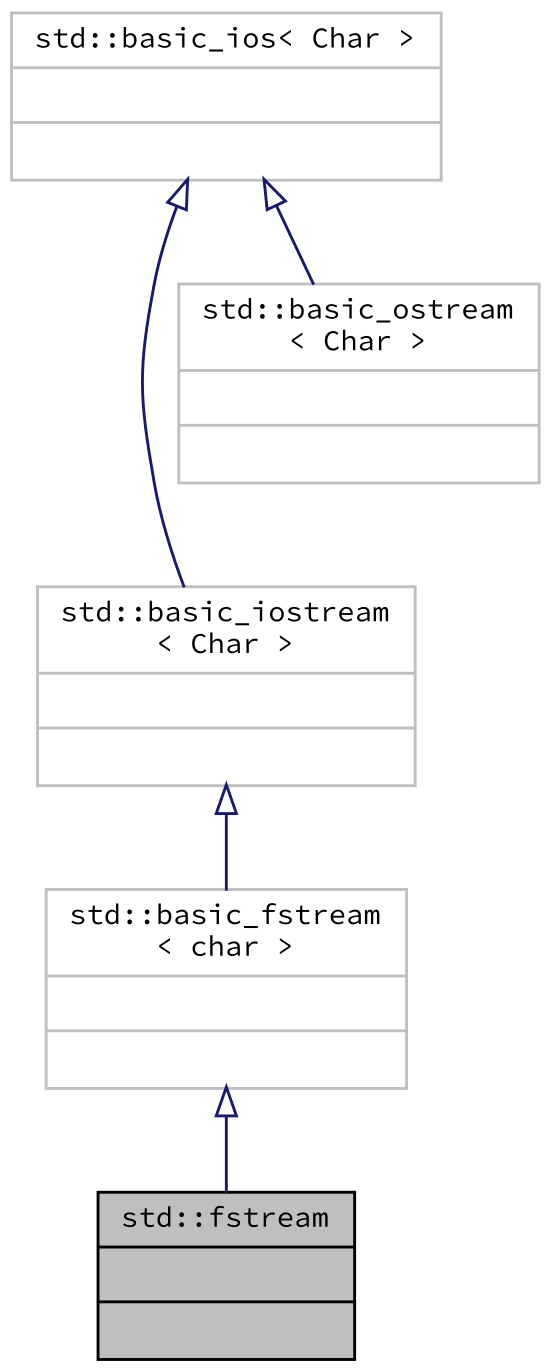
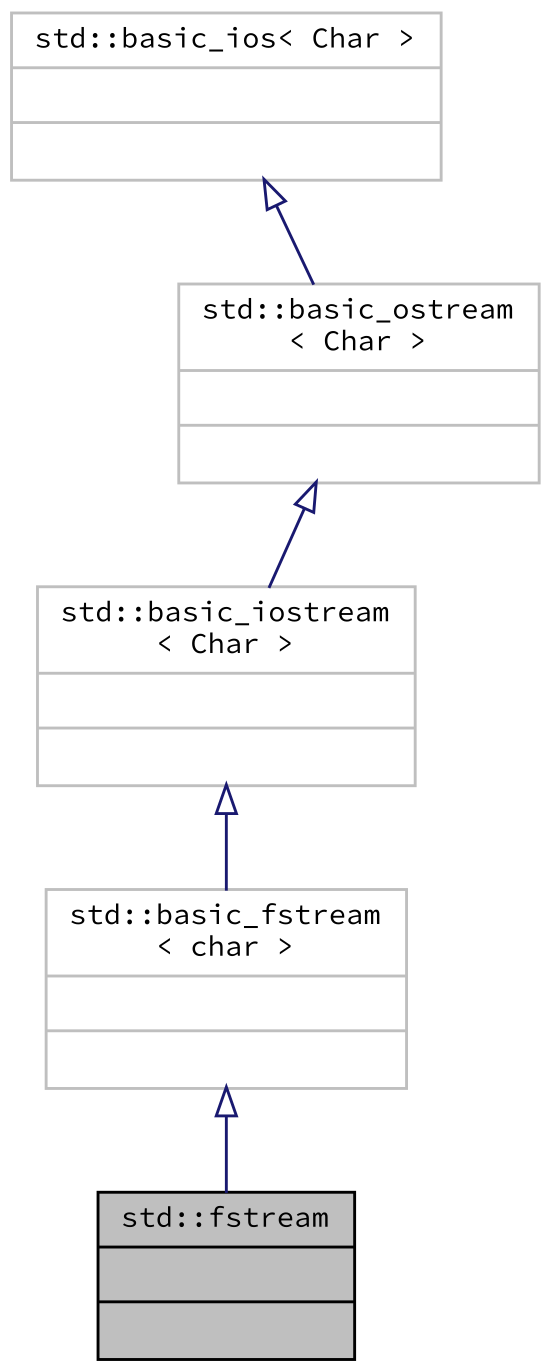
(143, 397) -> (287, 548)
